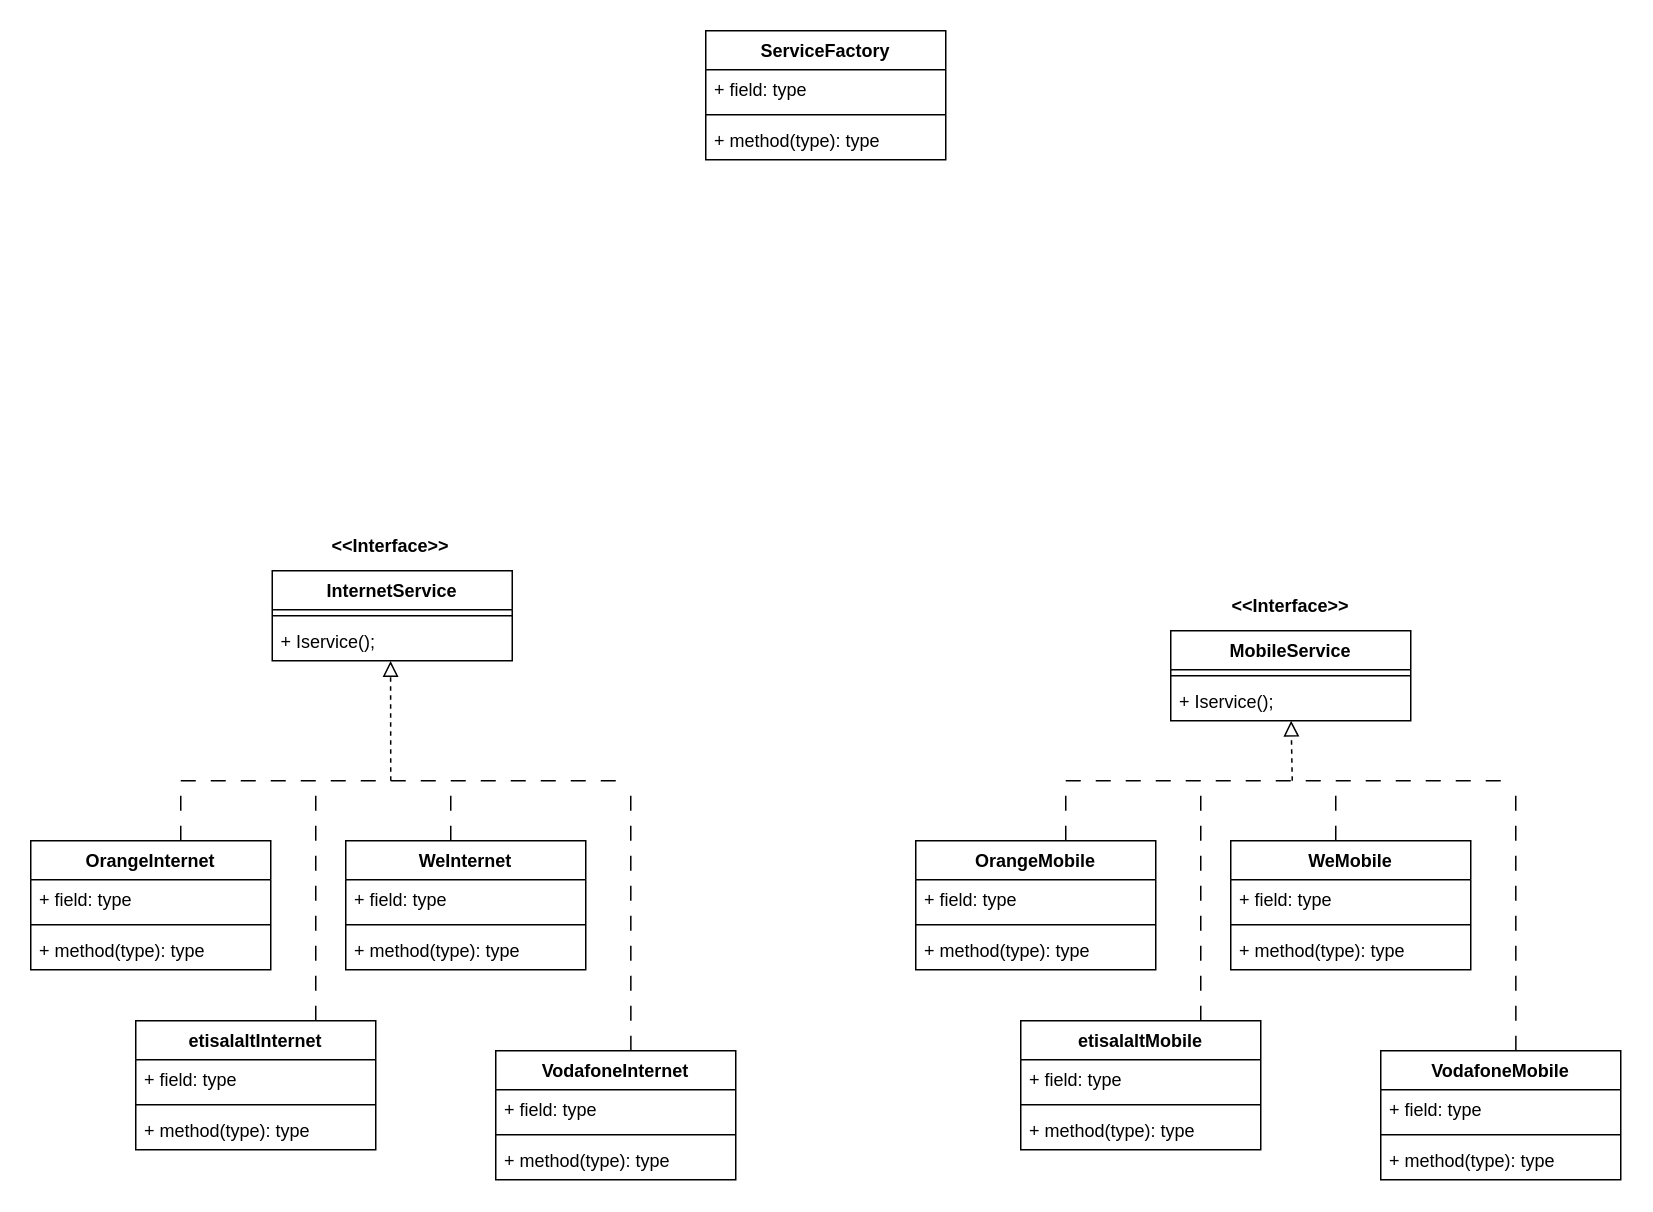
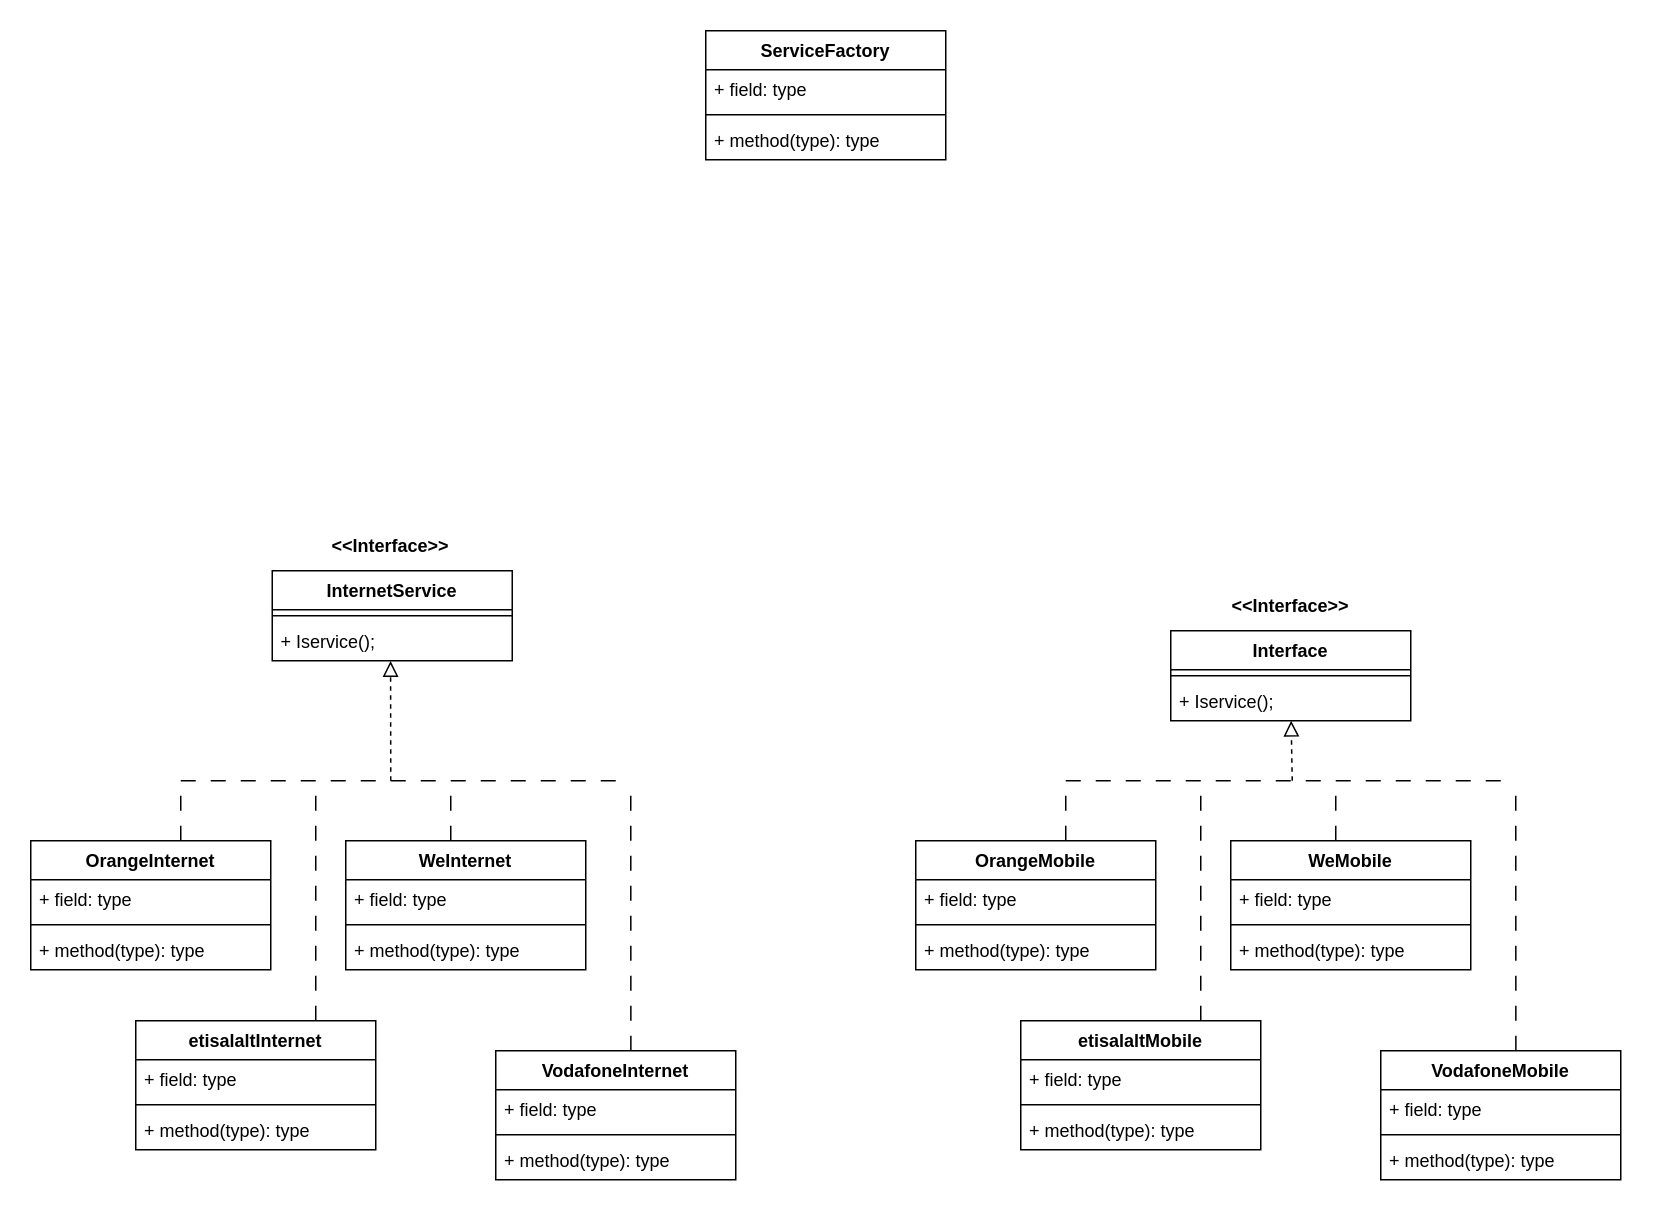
(1290, 651) -> (1290, 651)
